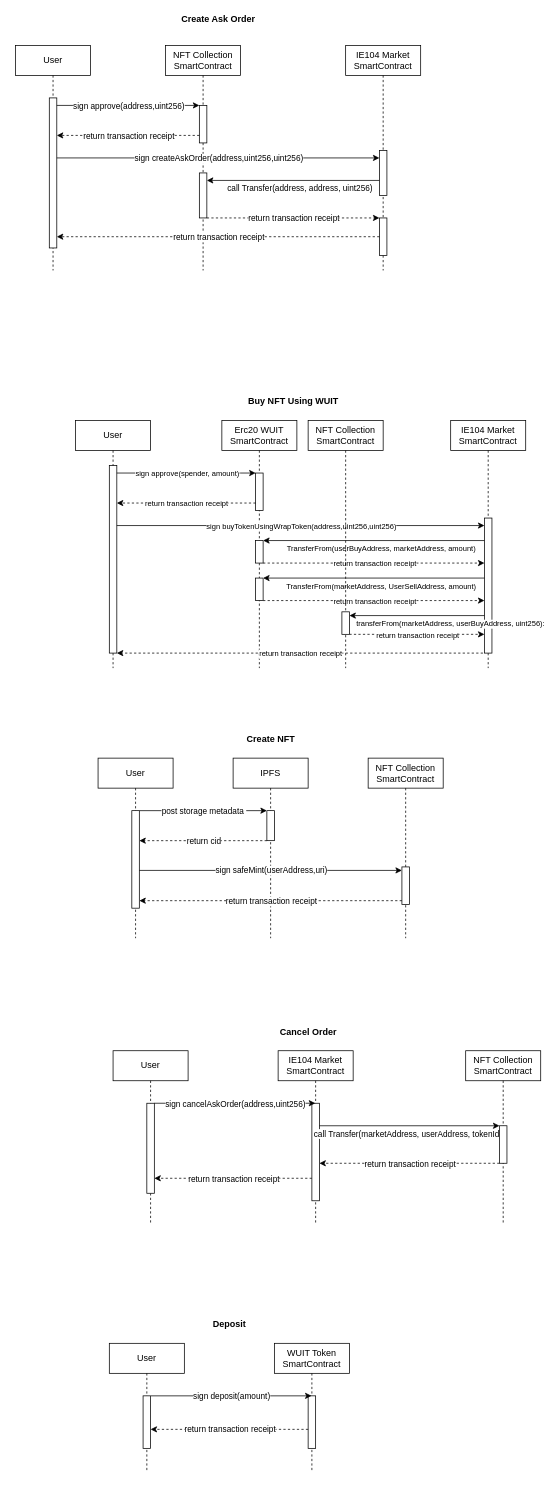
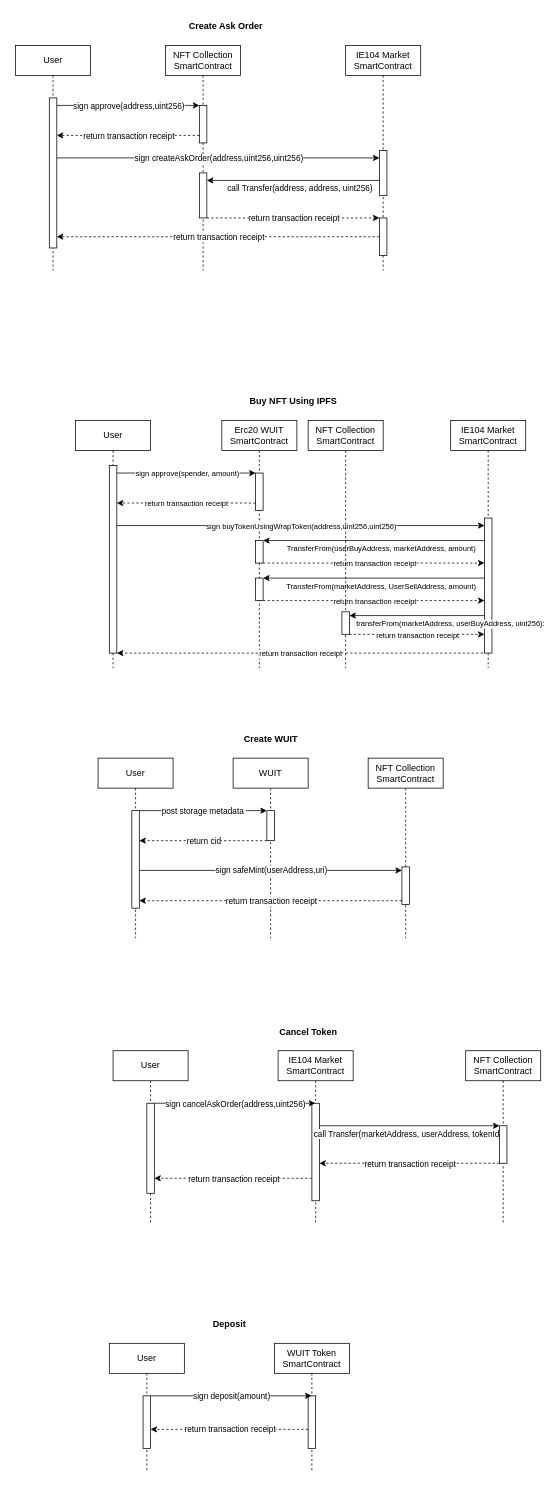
(218, 19) -> (225, 27)
(293, 402) -> (293, 402)
(271, 739) -> (271, 739)
(270, 773) -> (270, 773)
(308, 1032) -> (308, 1032)
